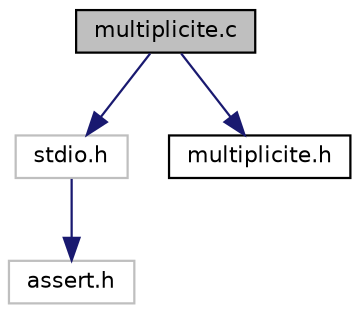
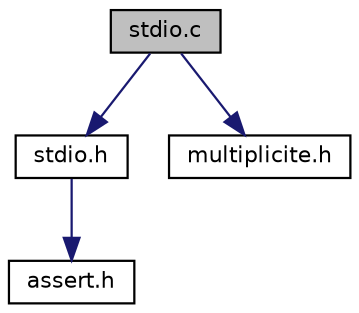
(166, 31) -> (166, 31)
(72, 157) -> (72, 157)
(72, 282) -> (72, 282)
